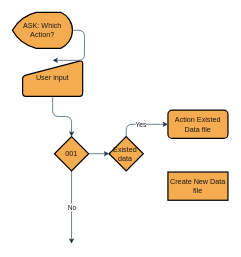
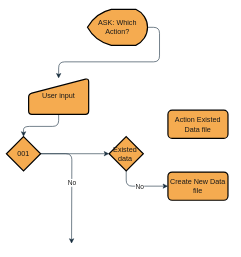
(42, 30) -> (117, 27)
(53, 78) -> (59, 96)
(134, 124) -> none
(71, 154) -> (23, 154)
none -> (134, 186)
(198, 186) -> (198, 186)
